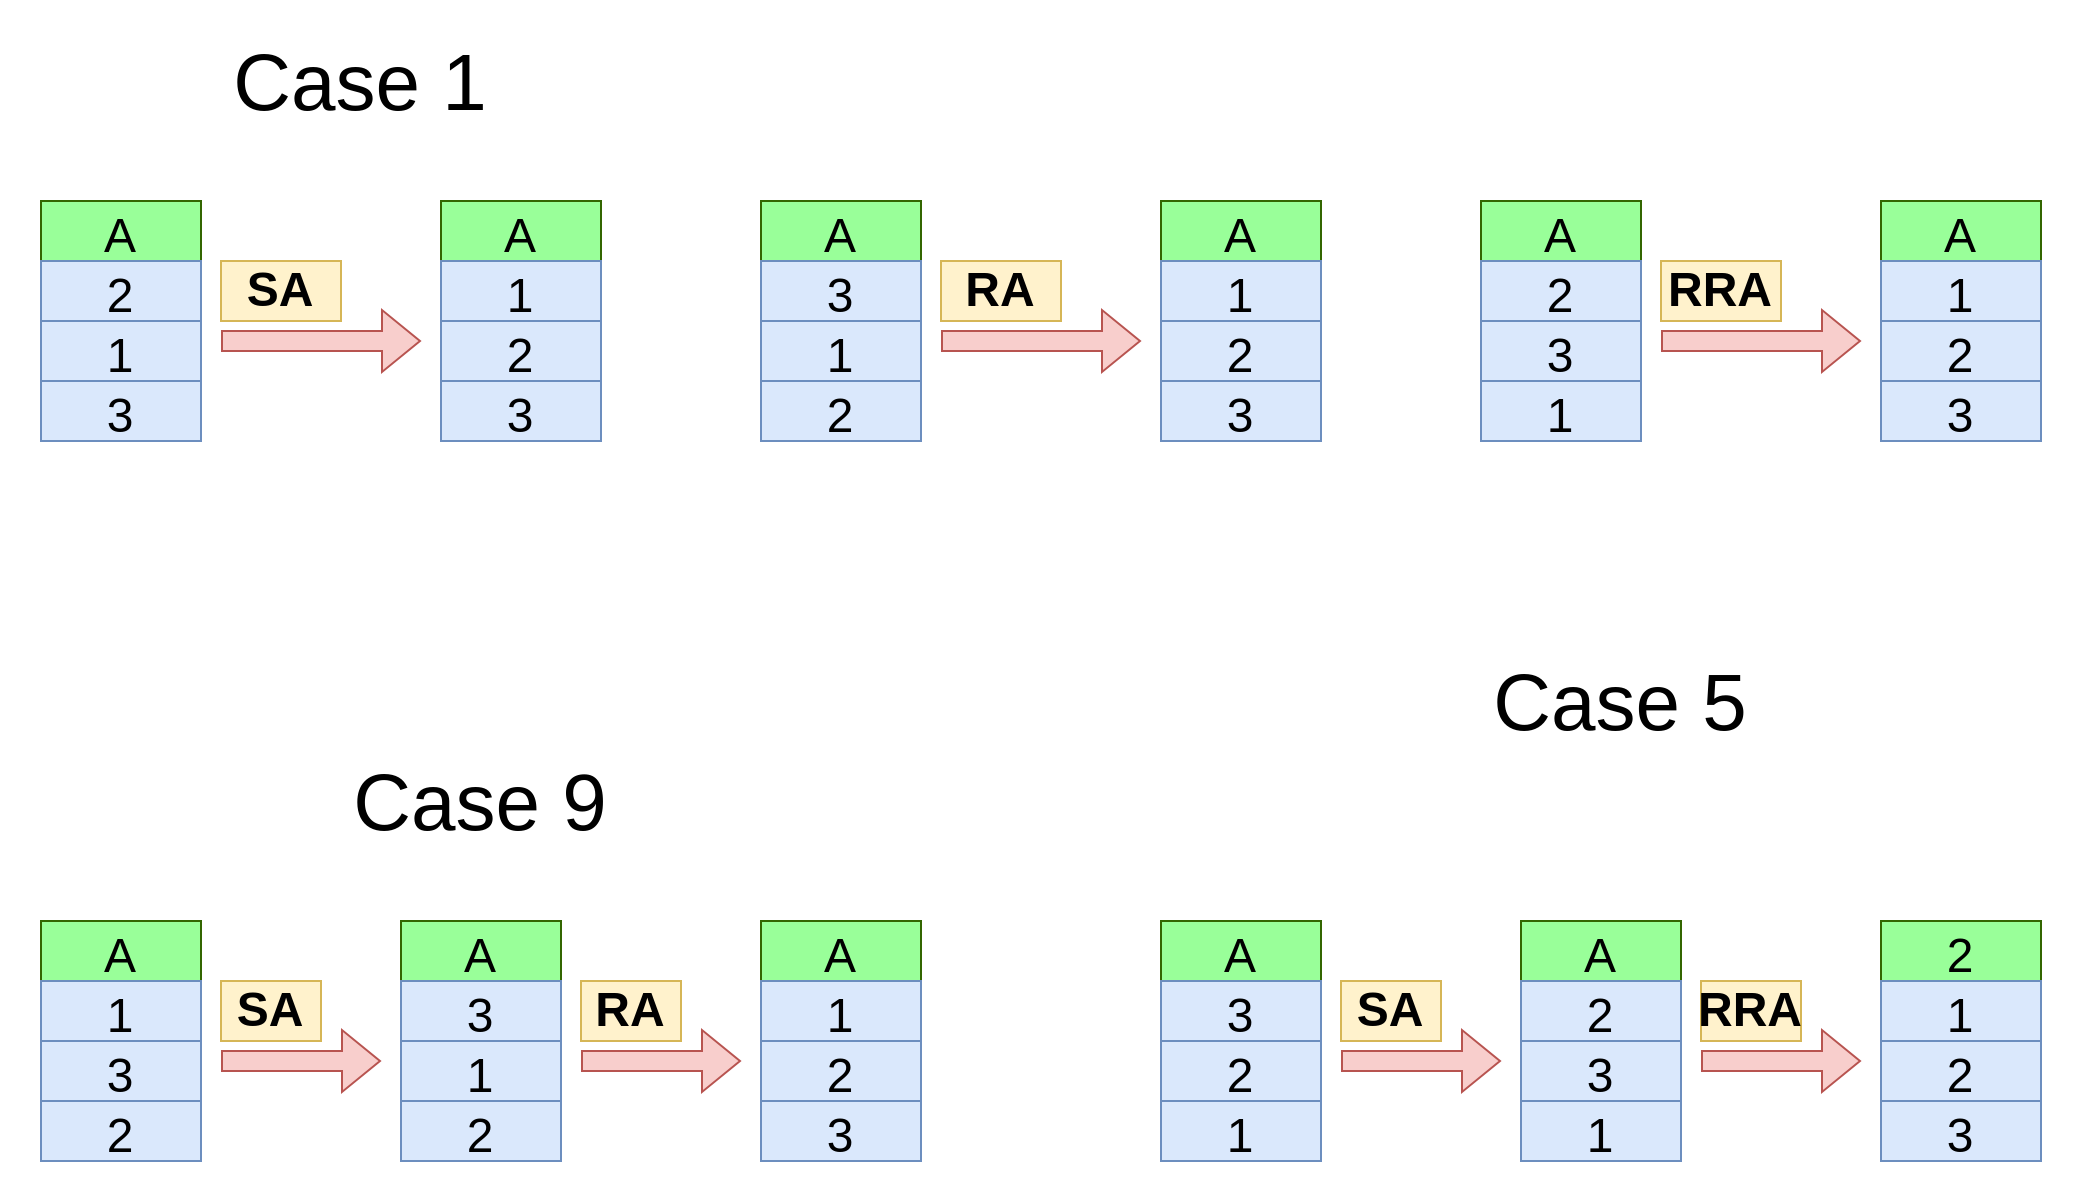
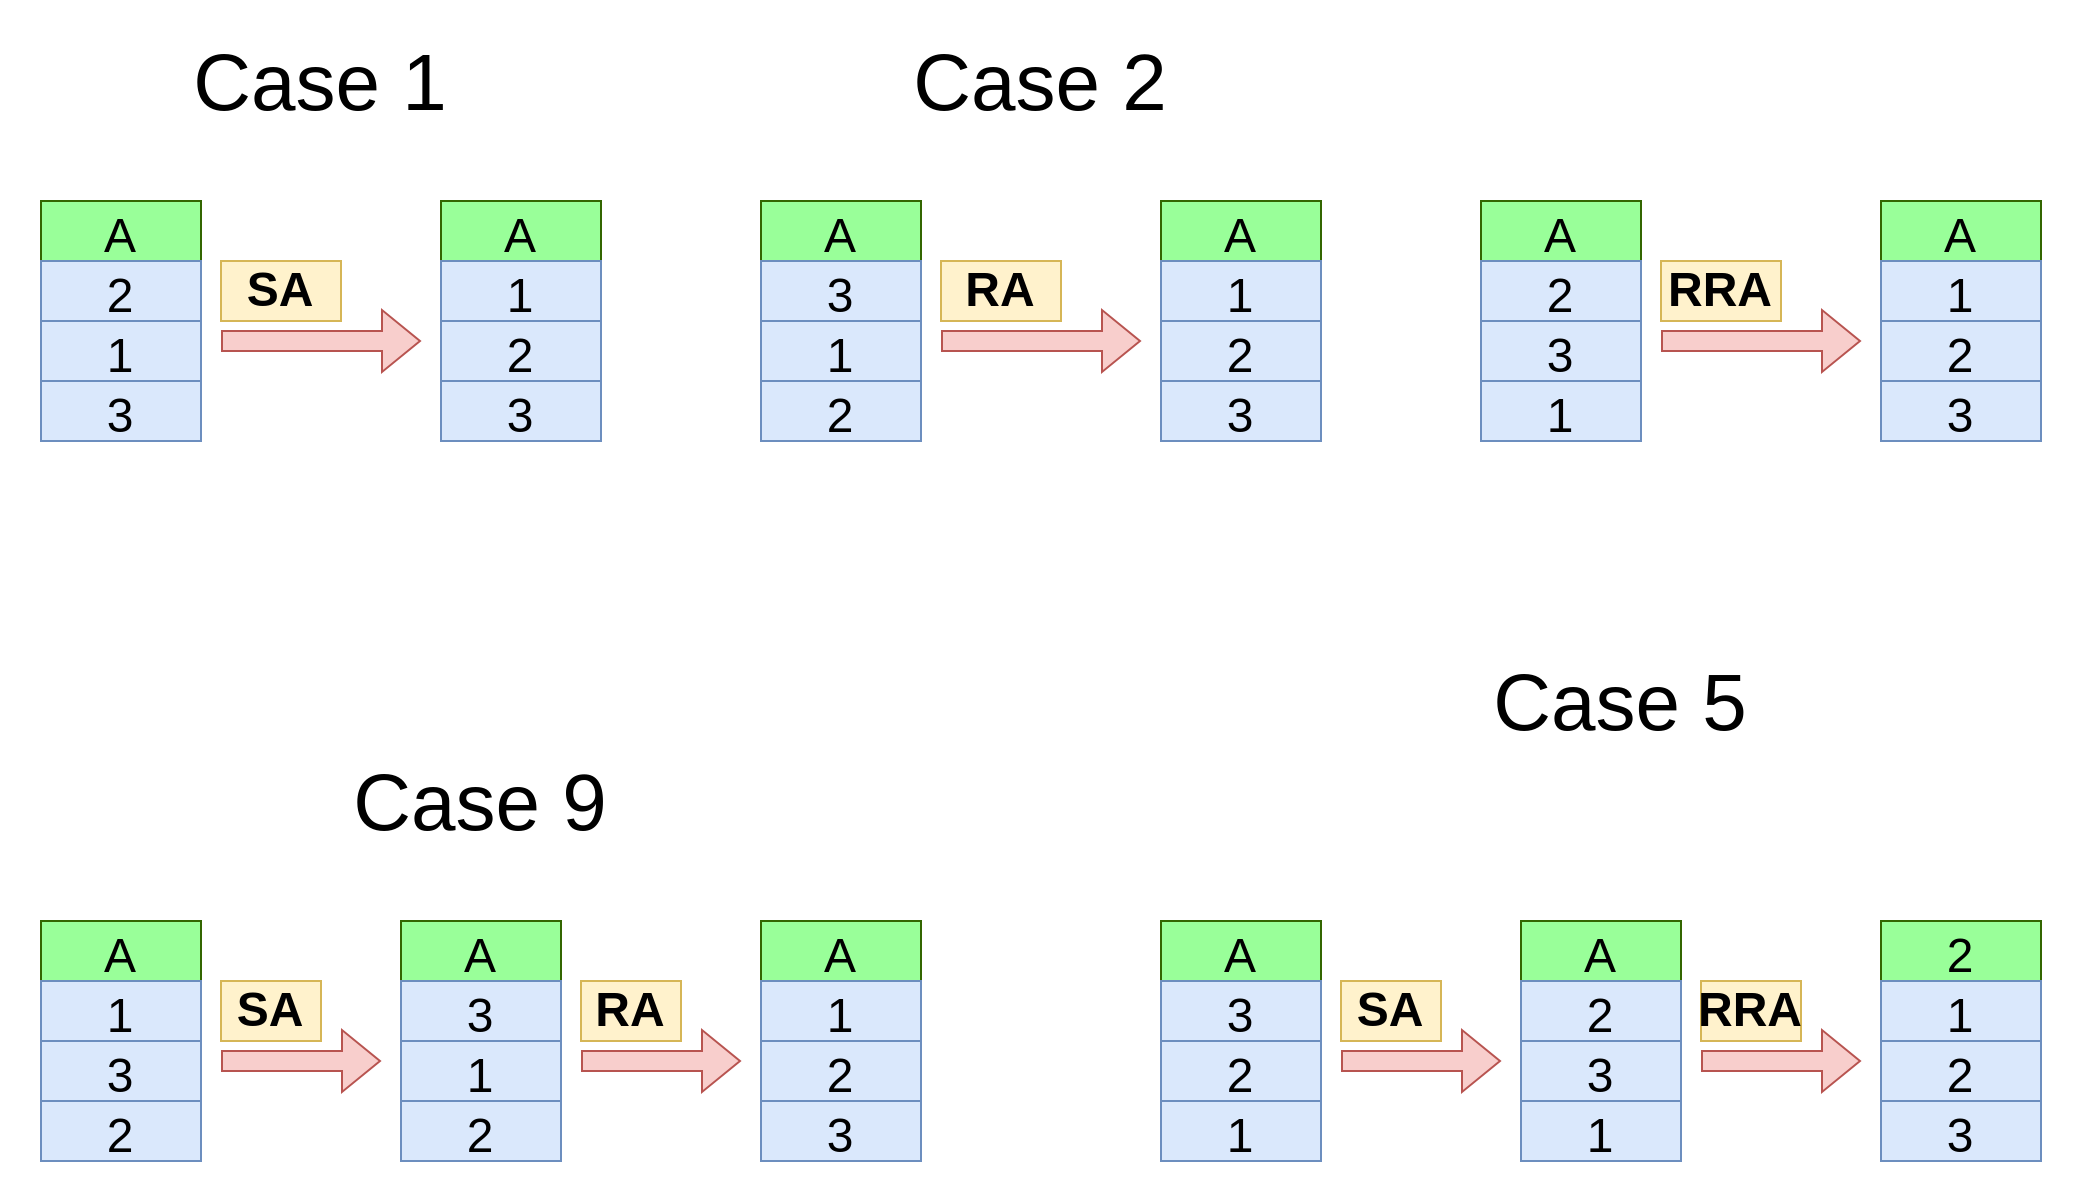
(361, 81) -> (321, 81)
none -> (1041, 81)
